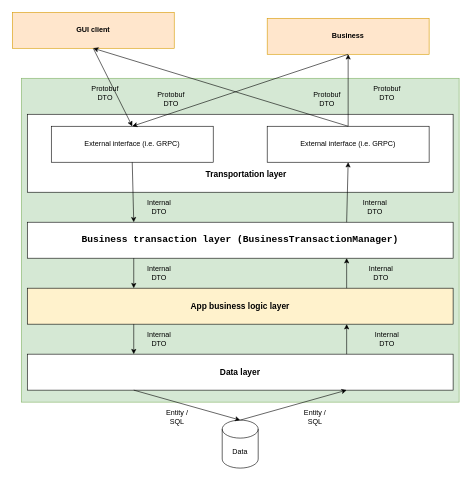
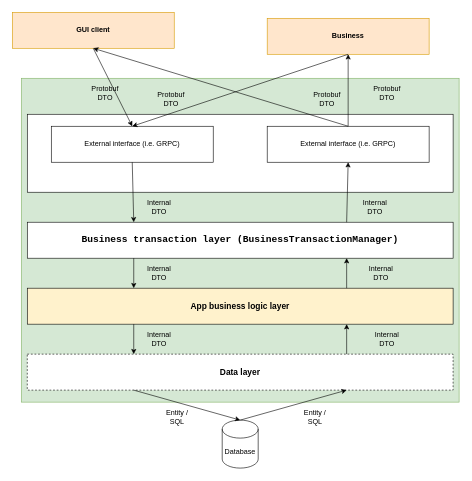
(246, 174) -> none
(240, 372) -> (240, 372)
(240, 452) -> (240, 452)
